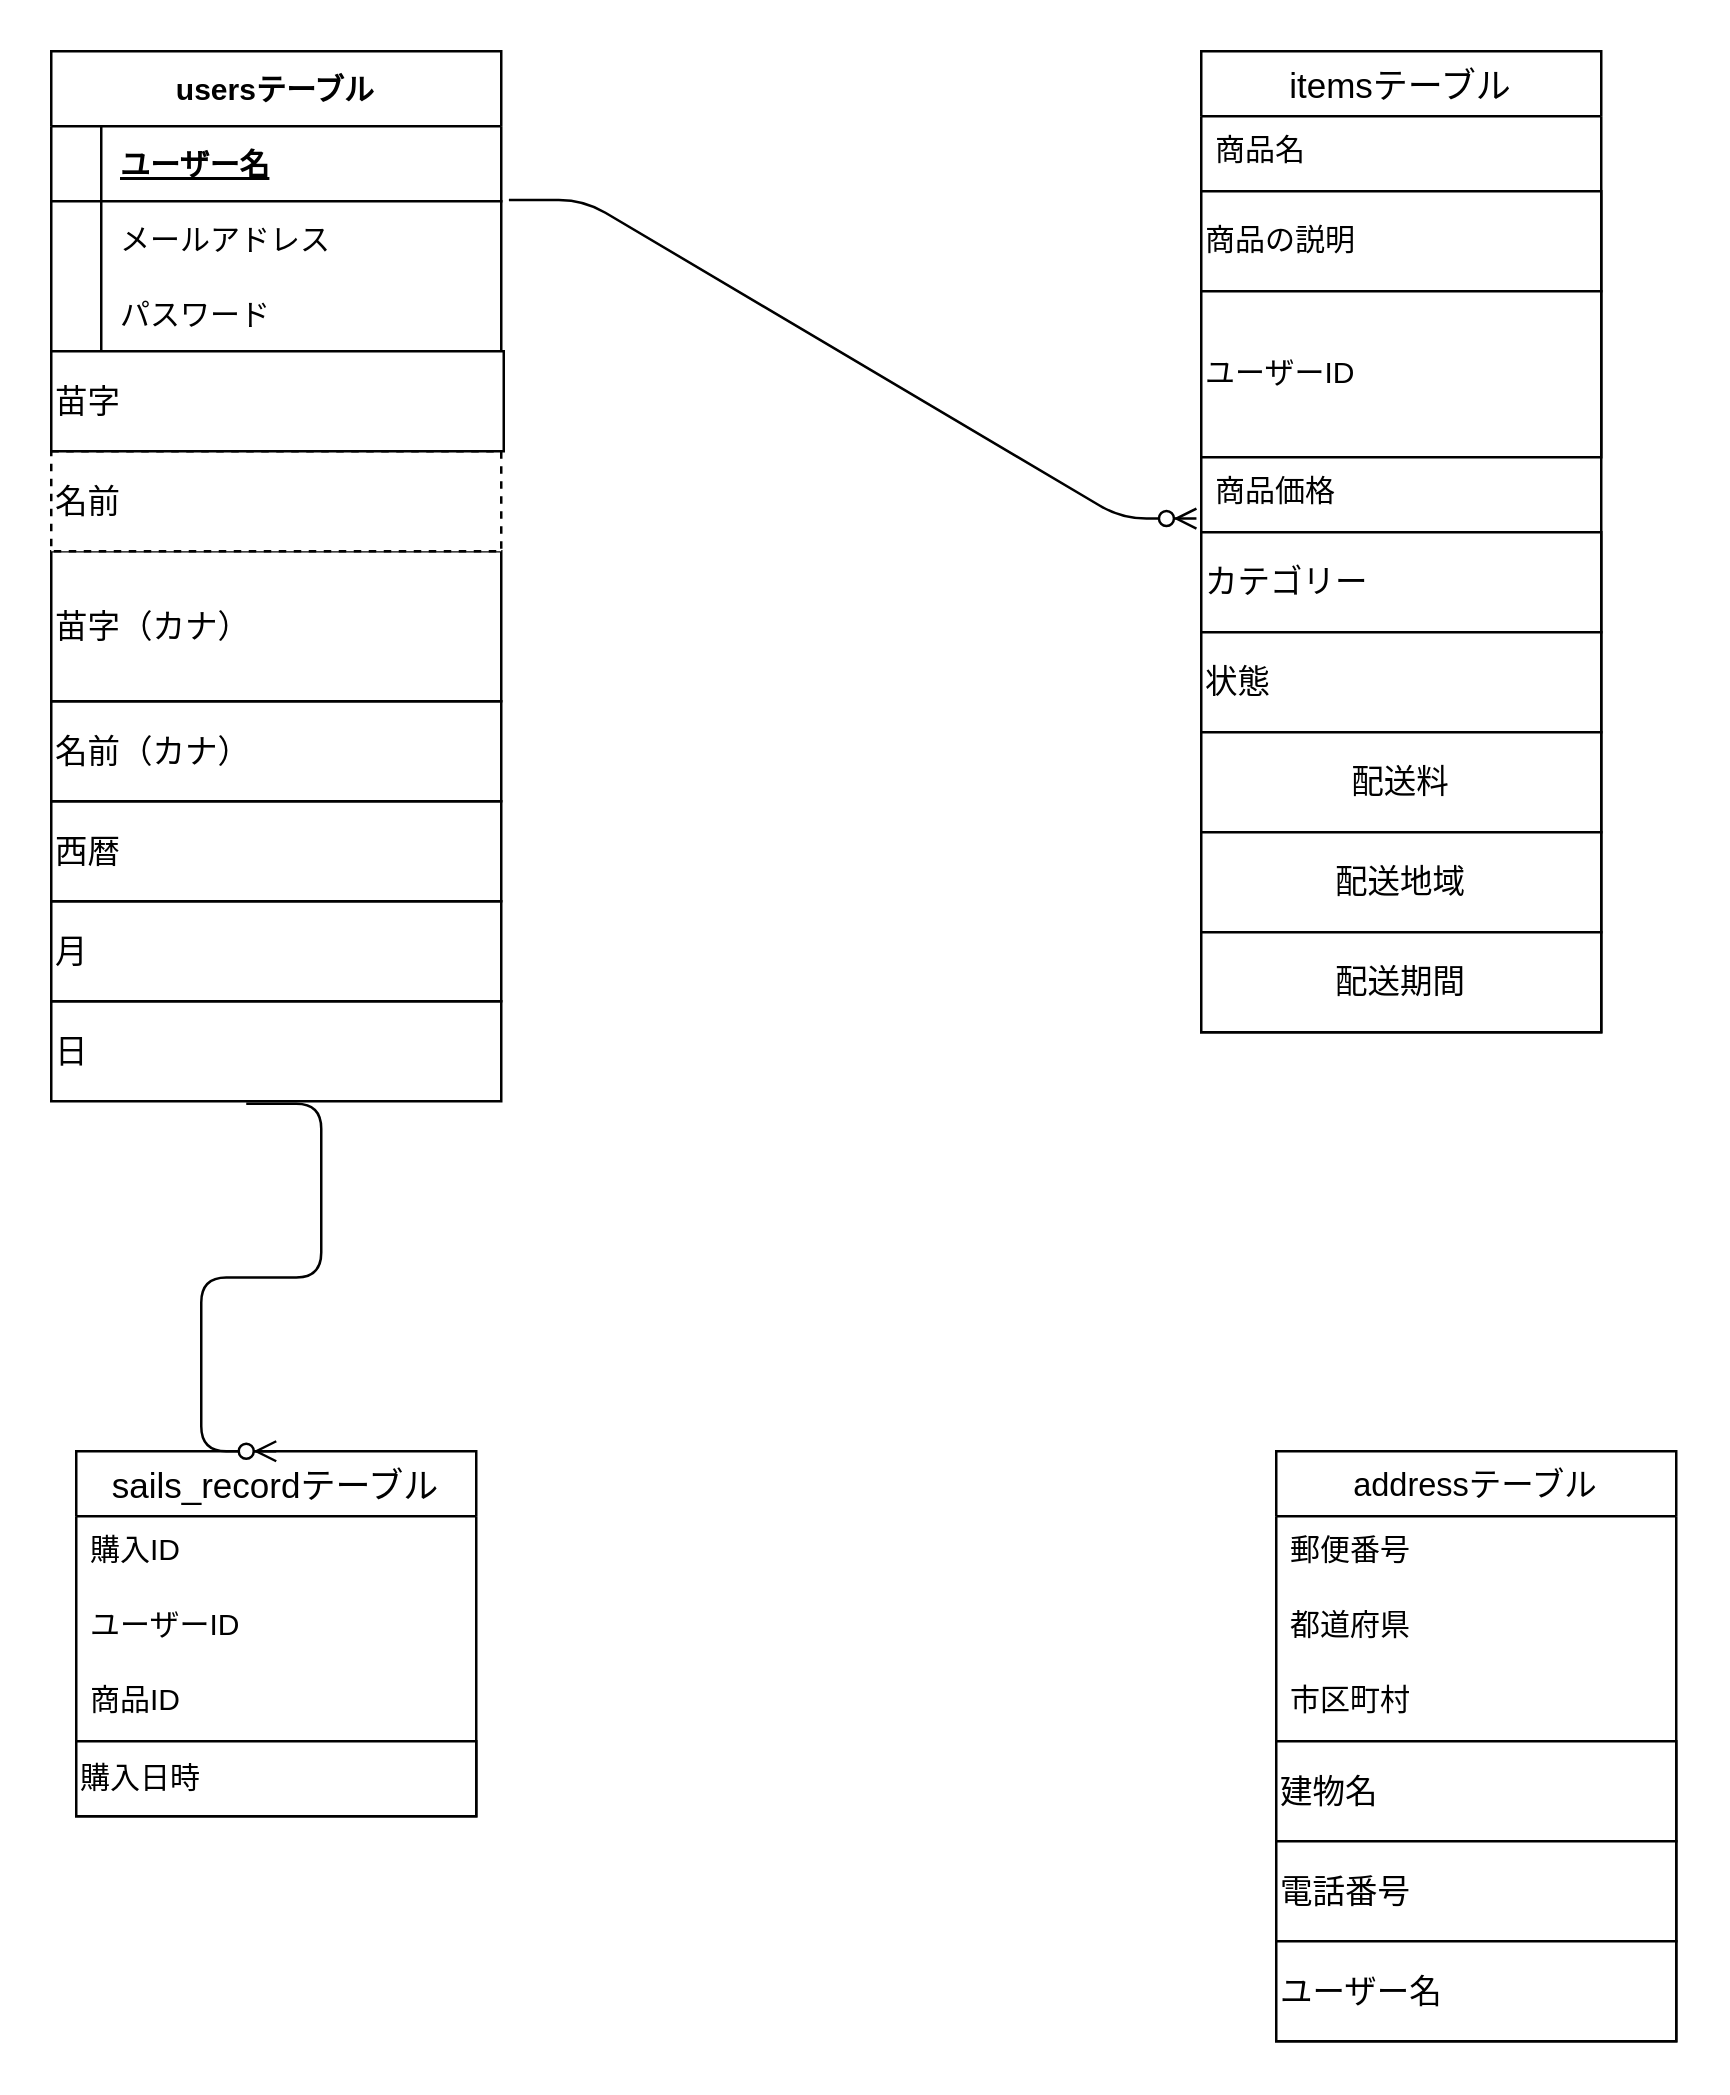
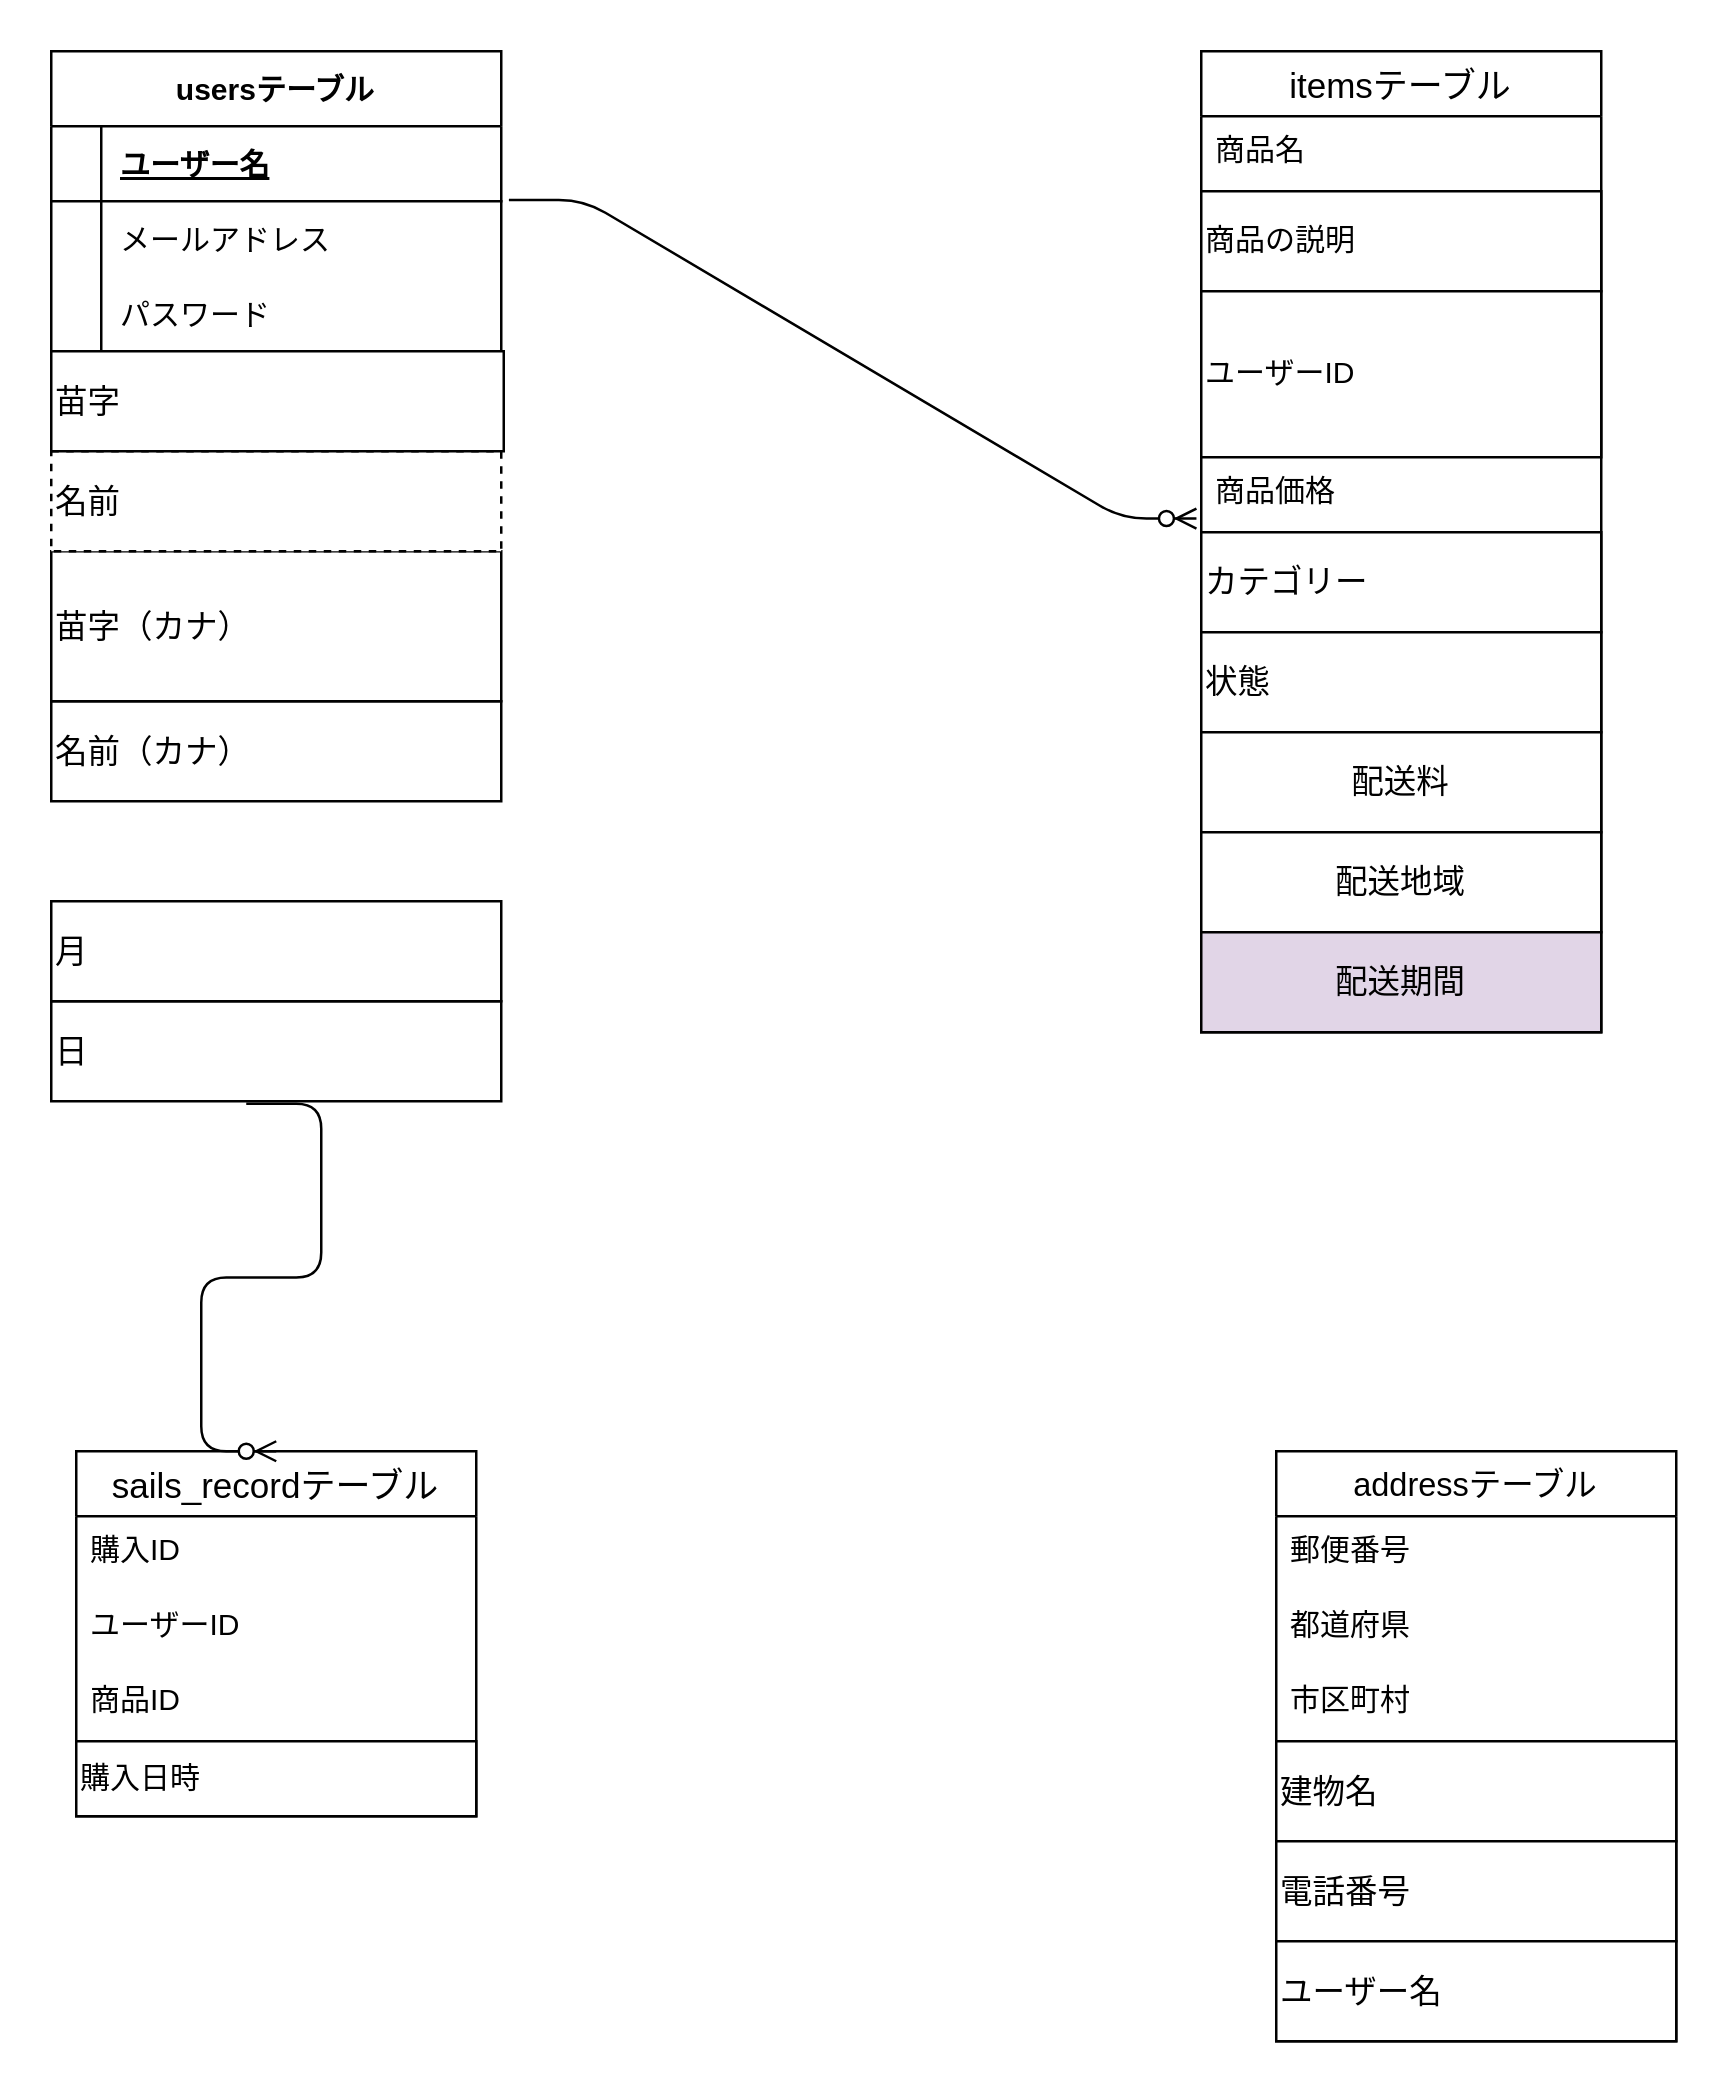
(276, 851) -> none
(1401, 982) -> (1401, 982)
